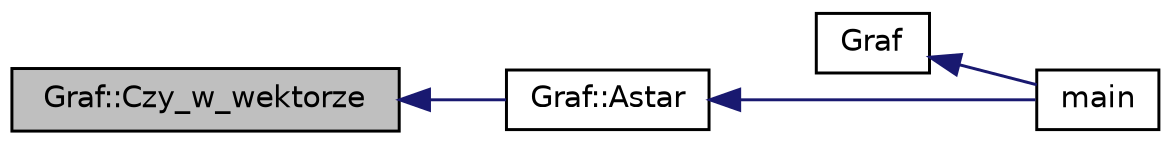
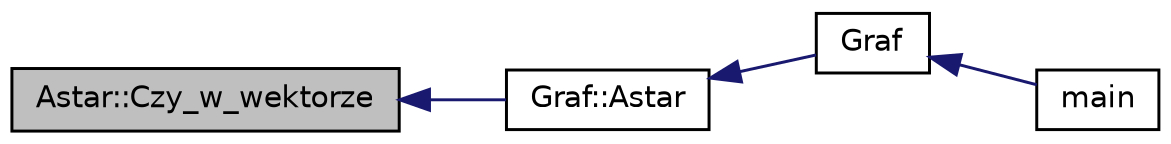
(206, 100) -> (206, 100)
(888, 100) -> (778, 63)
